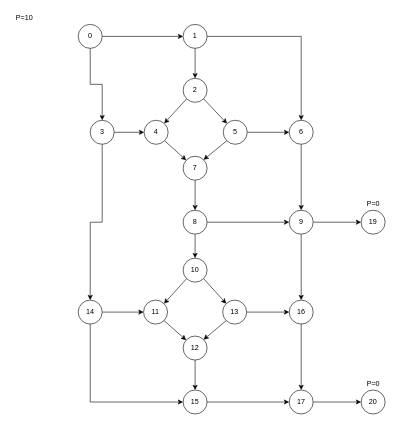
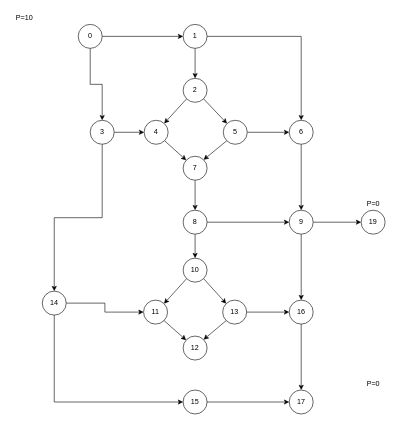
(90, 312) -> (54, 303)
(195, 384) -> none
(356, 402) -> none
(374, 402) -> none
